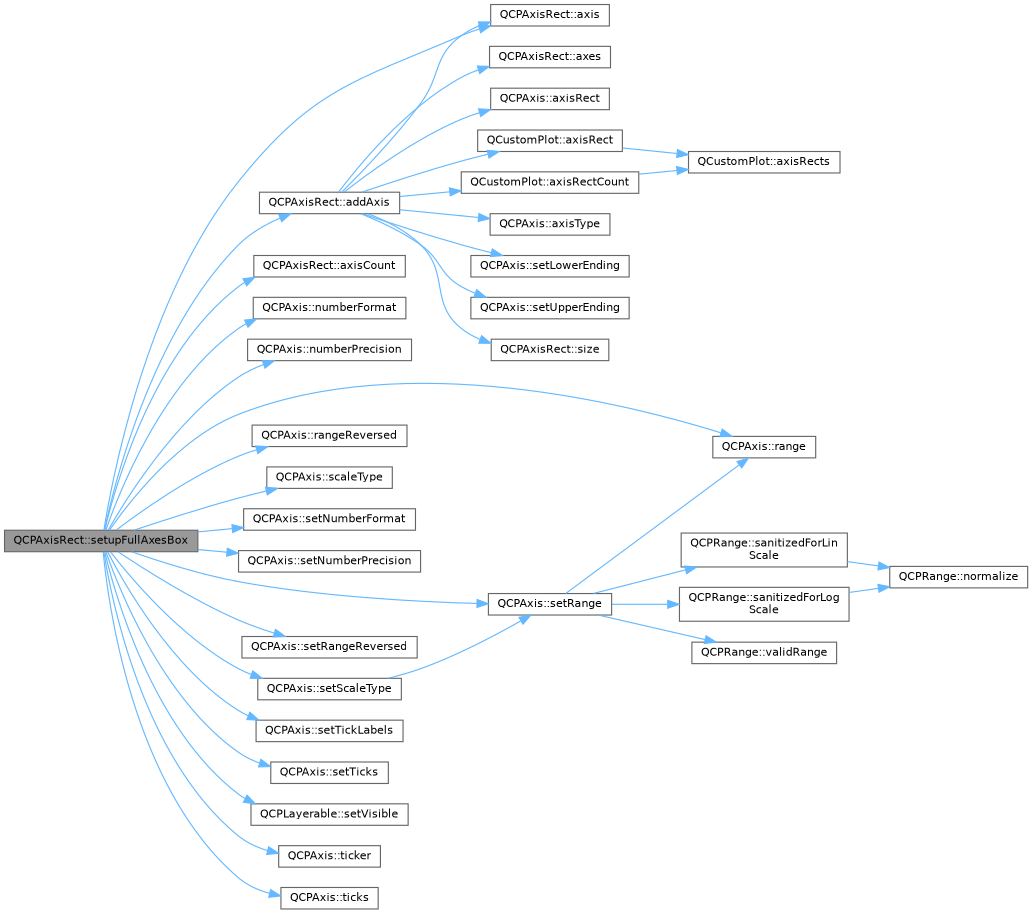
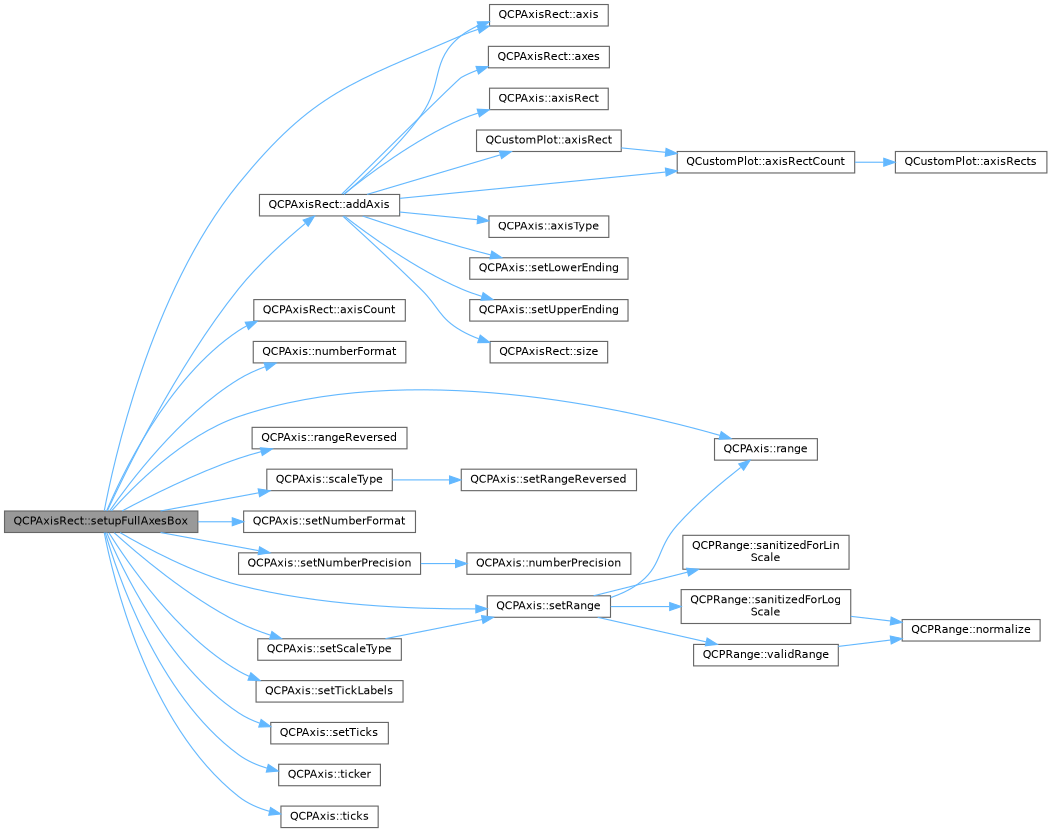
(650, 151) -> (643, 150)
(174, 436) -> (438, 564)
(863, 564) -> (864, 643)
(193, 598) -> (421, 480)
(330, 815) -> none
